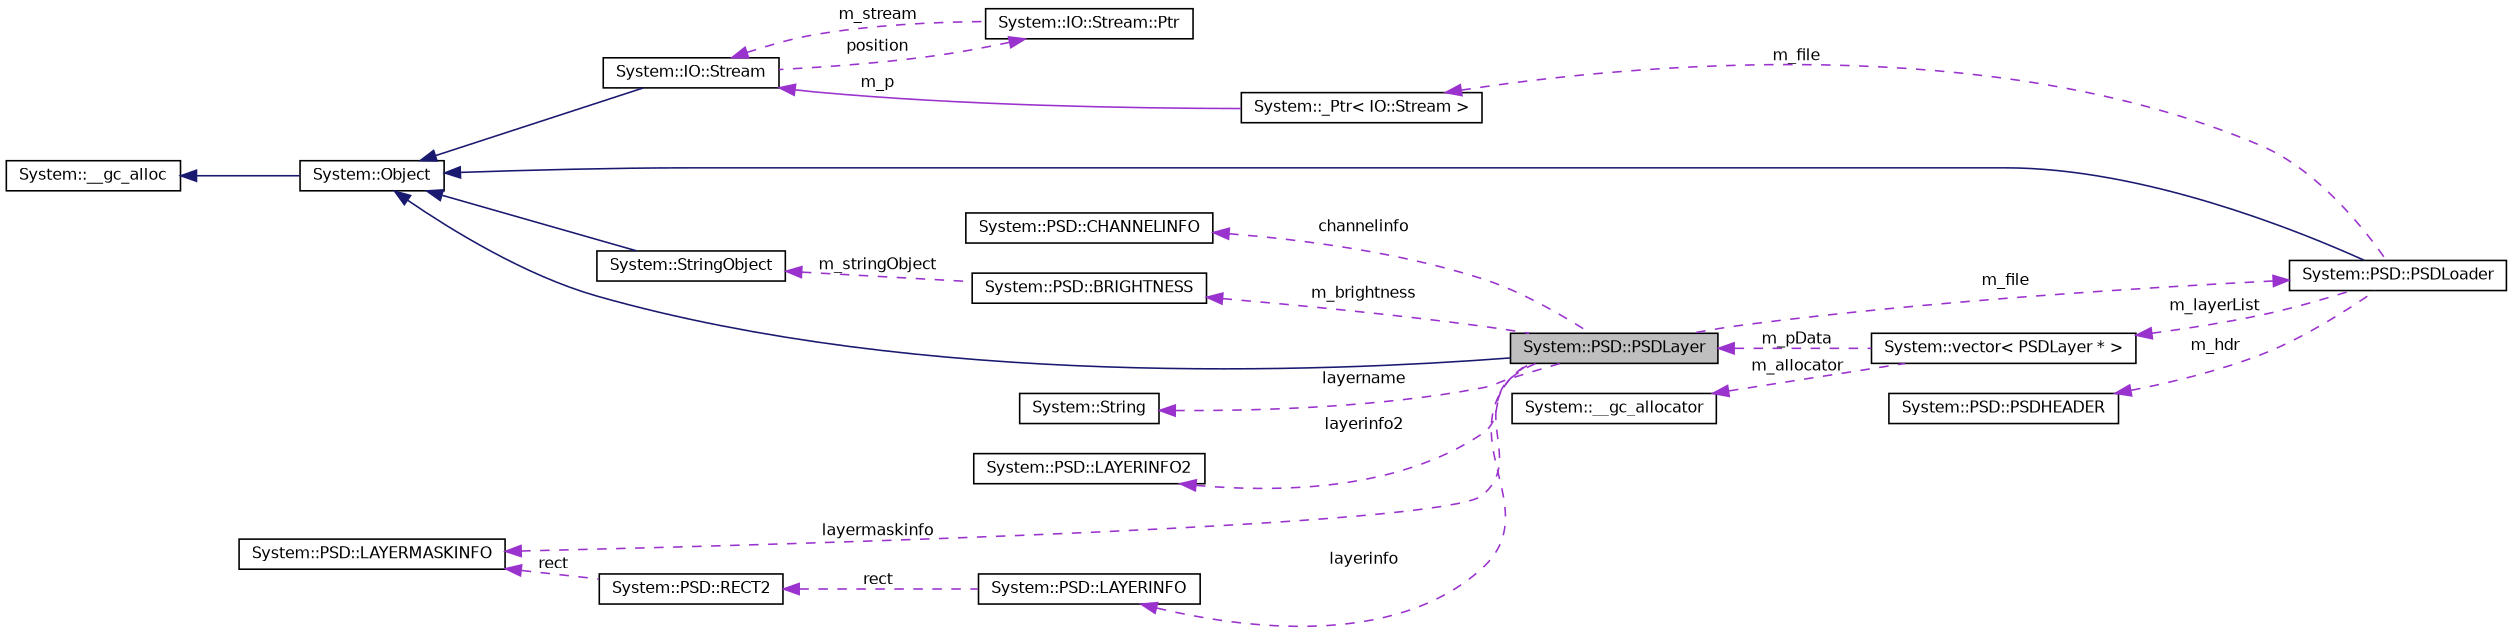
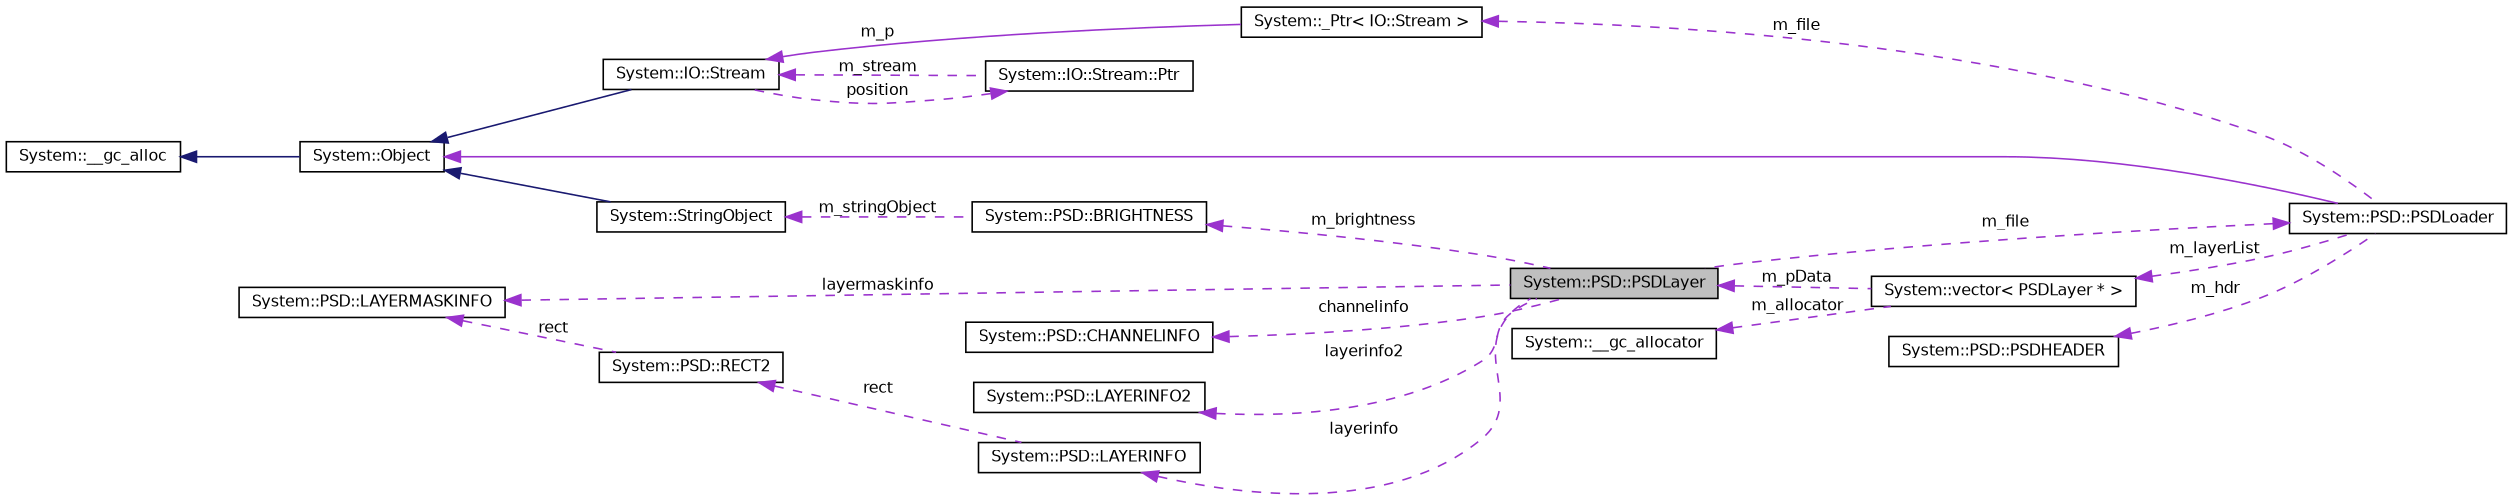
(1419, 168) -> (1401, 157)
(945, 356) -> none
(1089, 408) -> none
